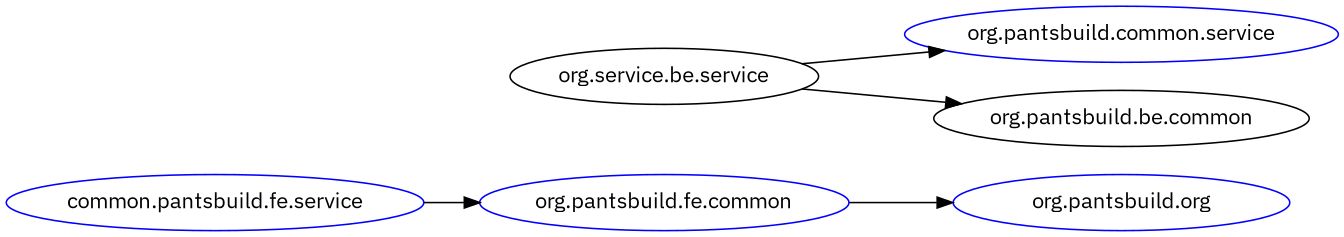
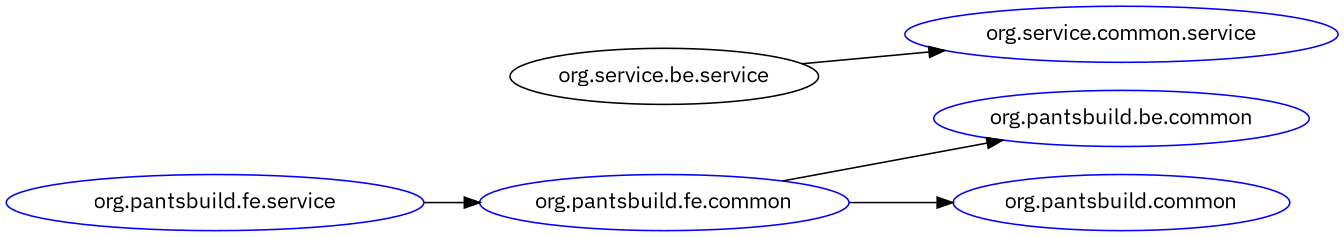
(1121, 34) -> (1121, 34)
(874, 96) -> (885, 162)
(1121, 118) -> (1121, 118)
(215, 203) -> (215, 203)
(1121, 203) -> (1121, 203)
